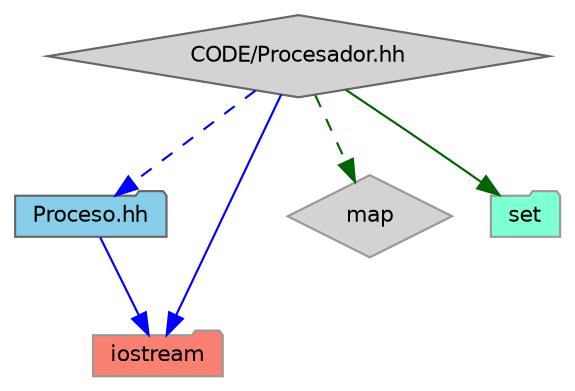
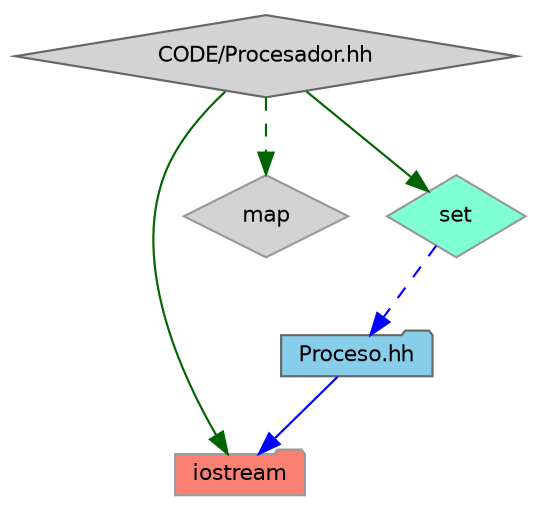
(195, 136) -> (410, 281)
(229, 205) -> (155, 258)
(525, 216) -> (456, 216)
